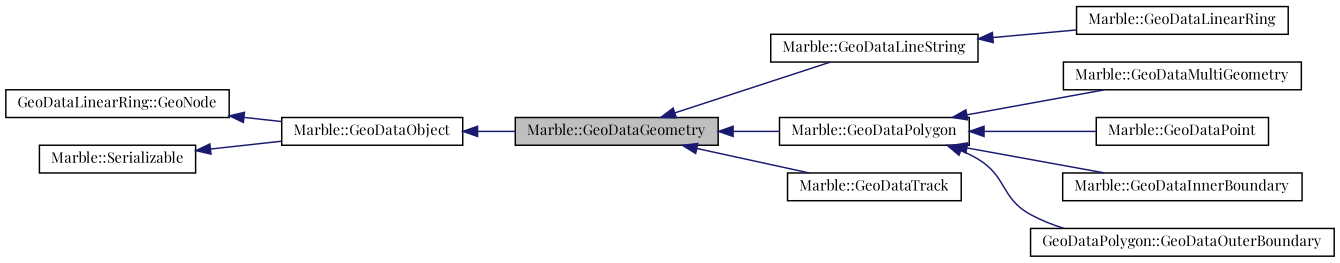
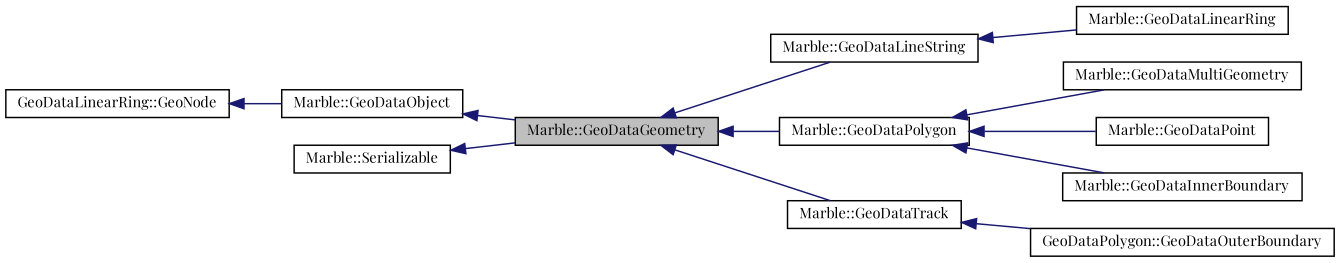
(246, 145) -> (490, 146)
(1008, 194) -> (1004, 226)
